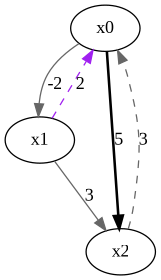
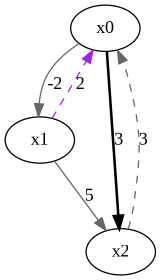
(119, 140) -> (119, 140)
(89, 196) -> (89, 196)
